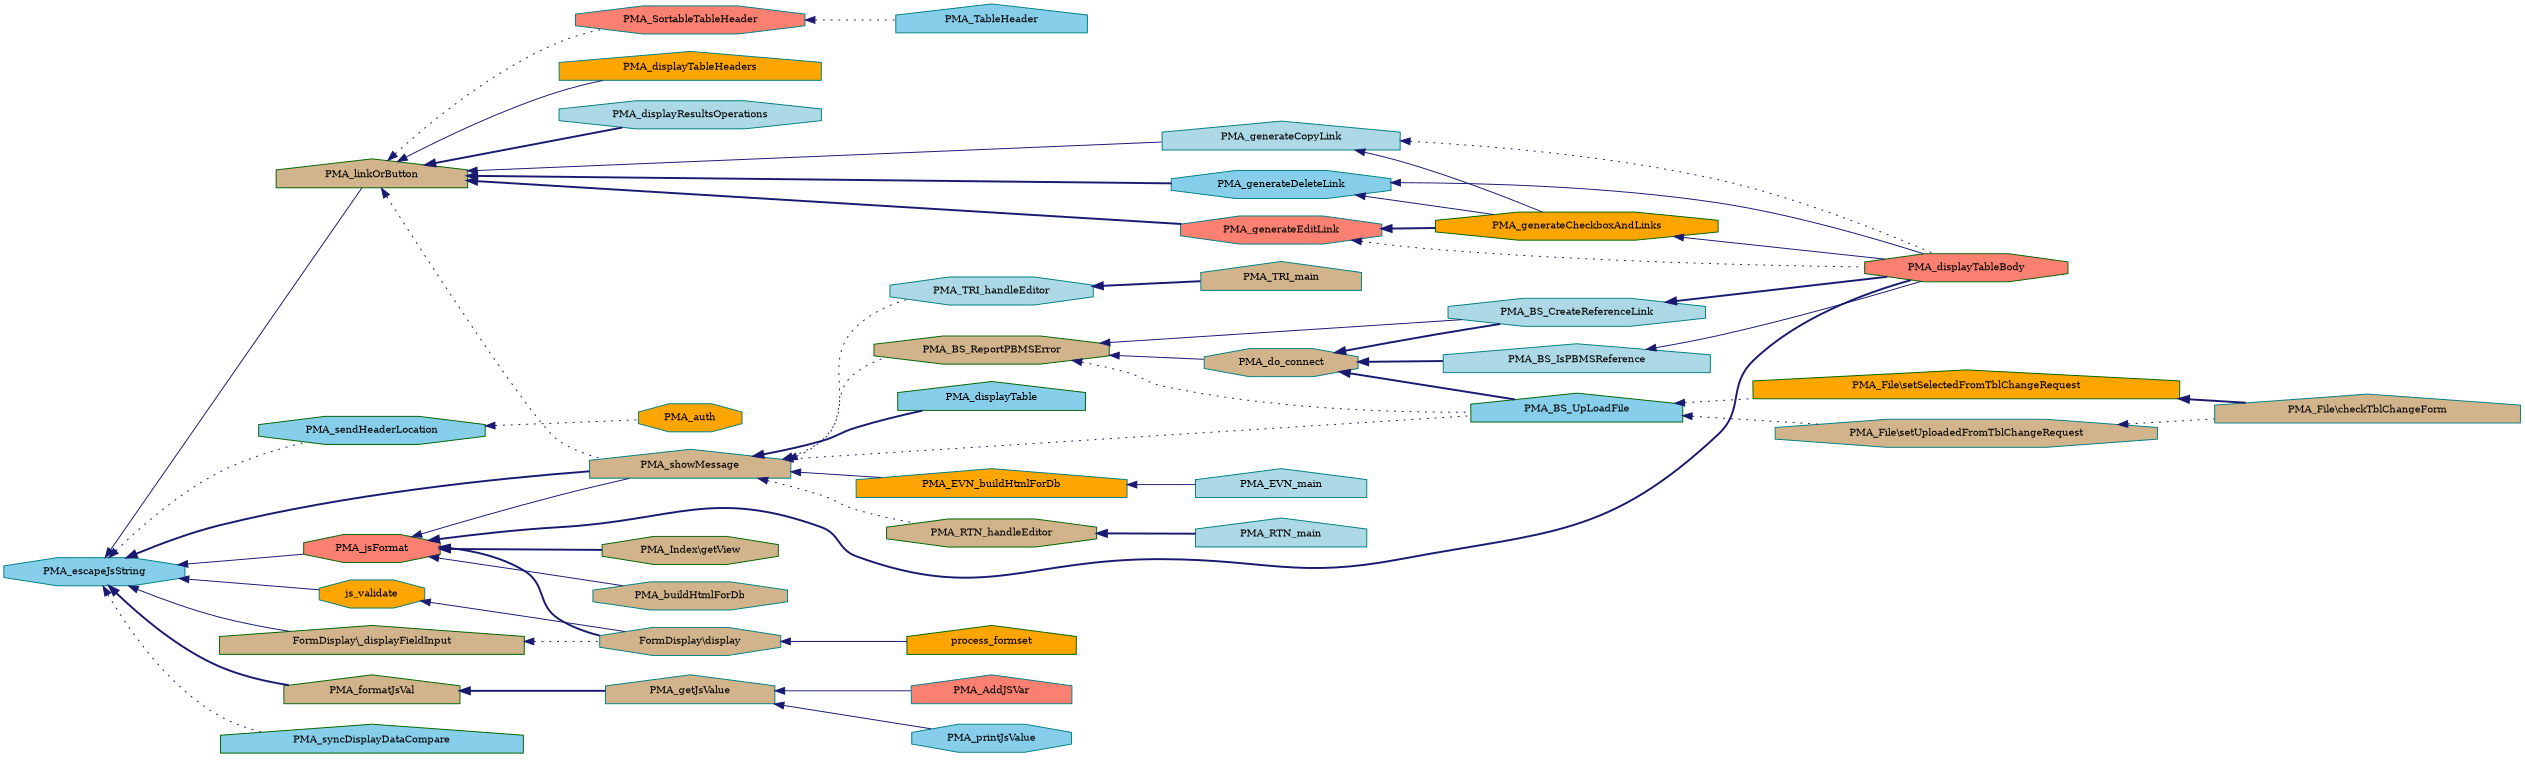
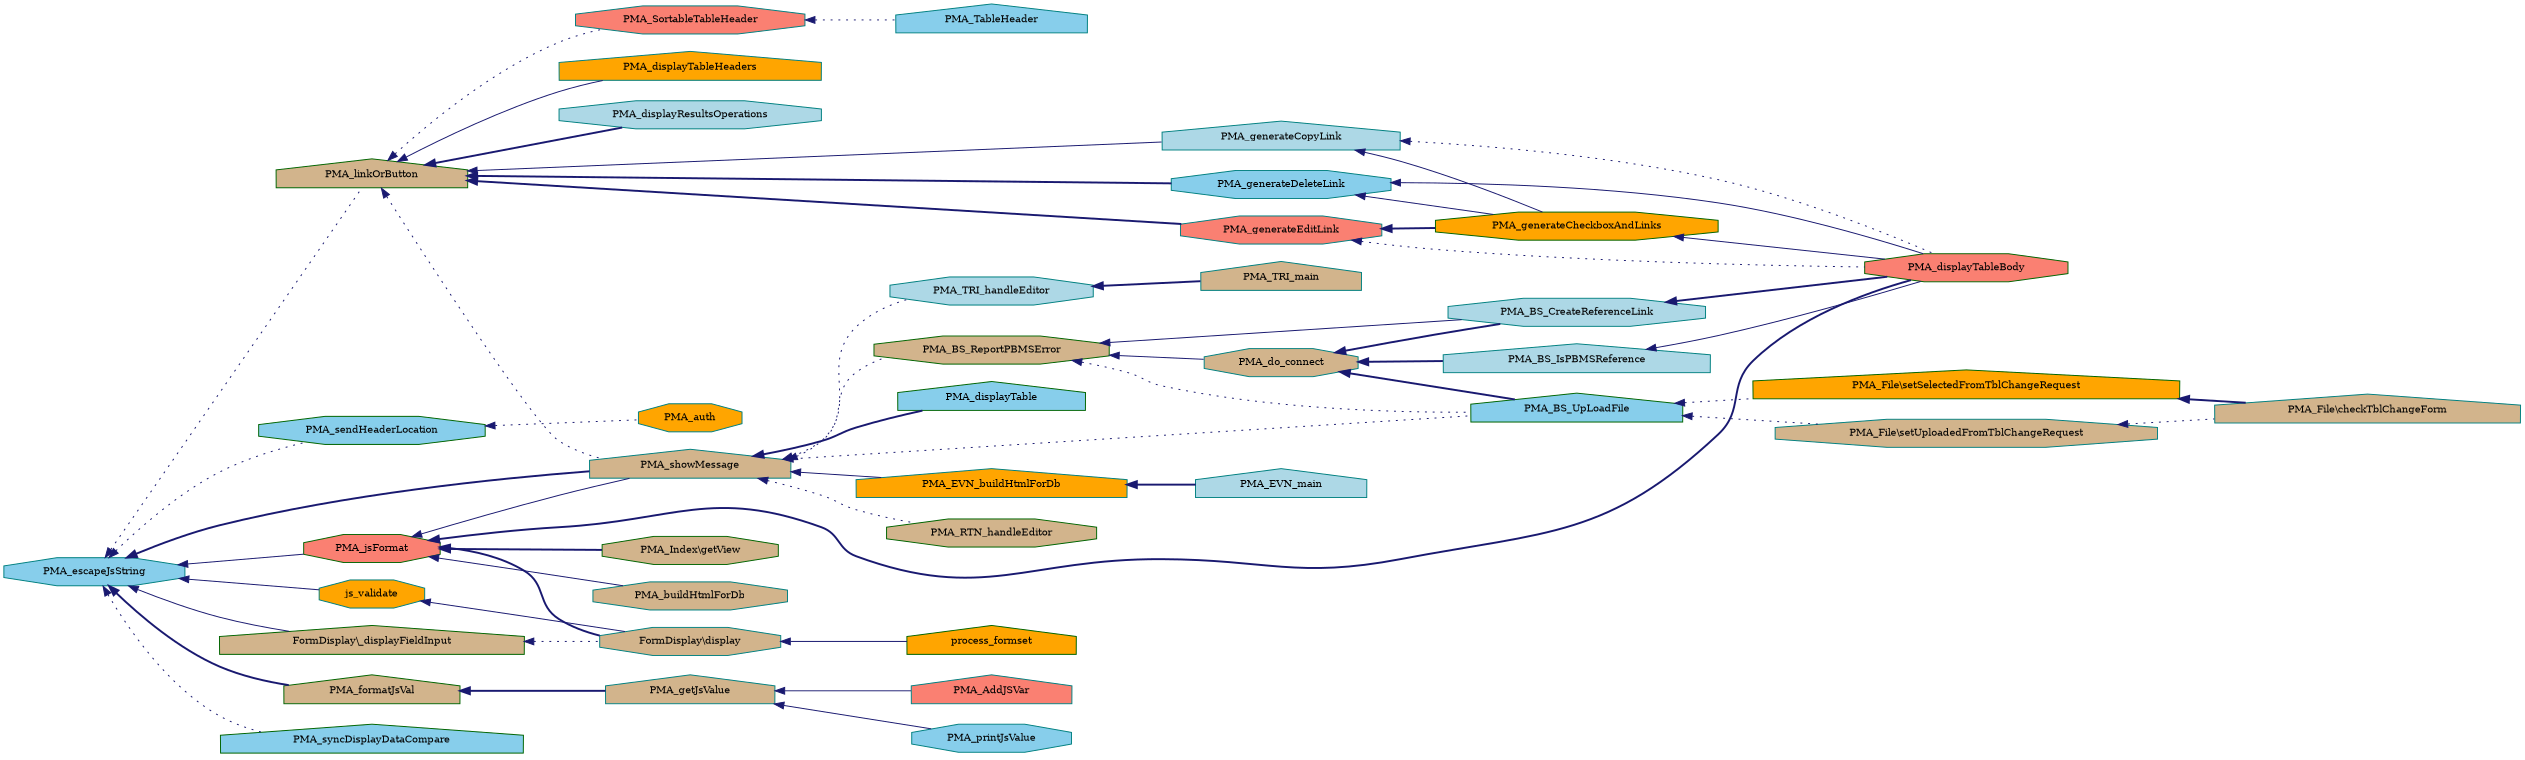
(236, 369) -> (236, 369)
(1166, 485) -> (1166, 485)
(1281, 534) -> none
